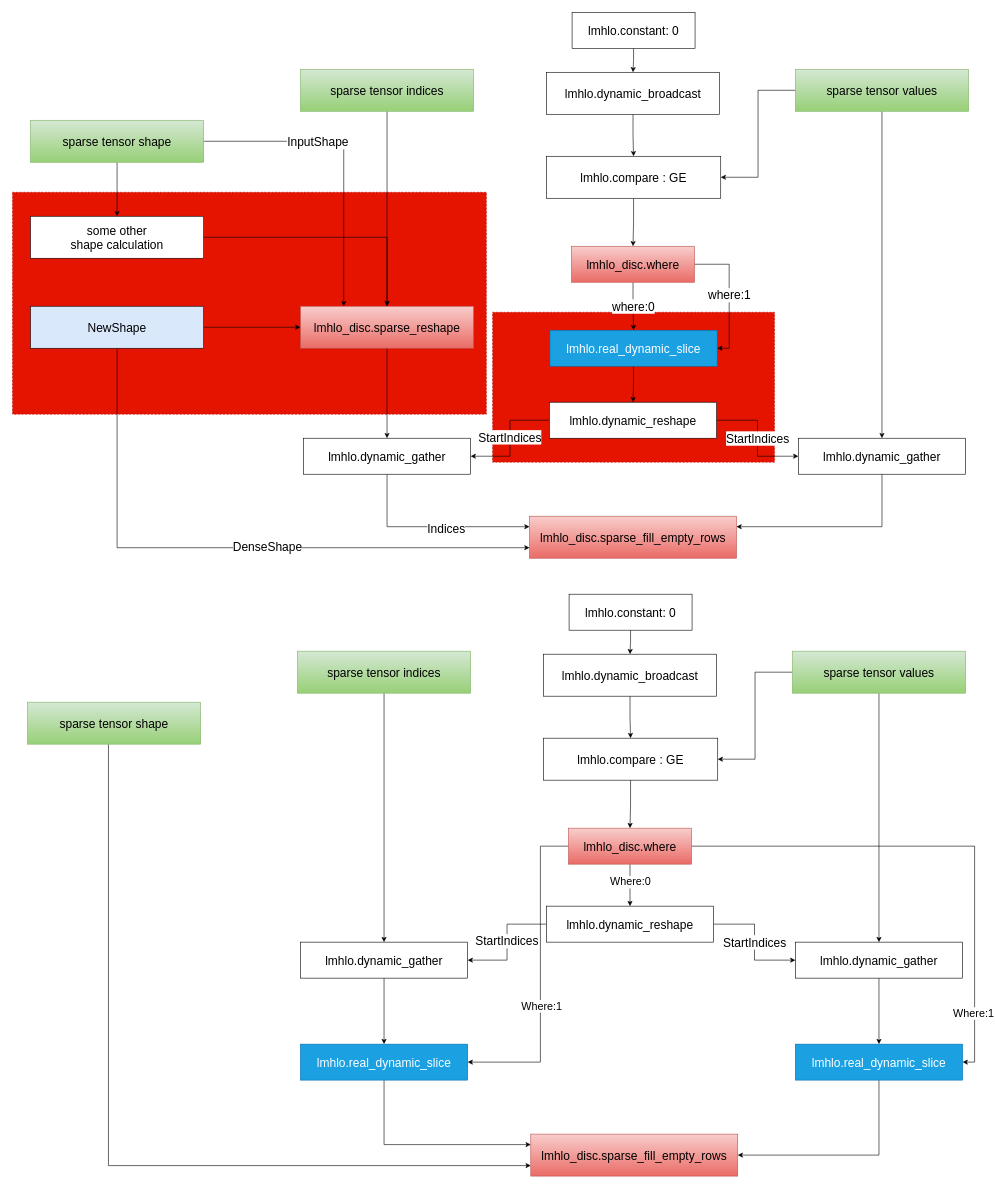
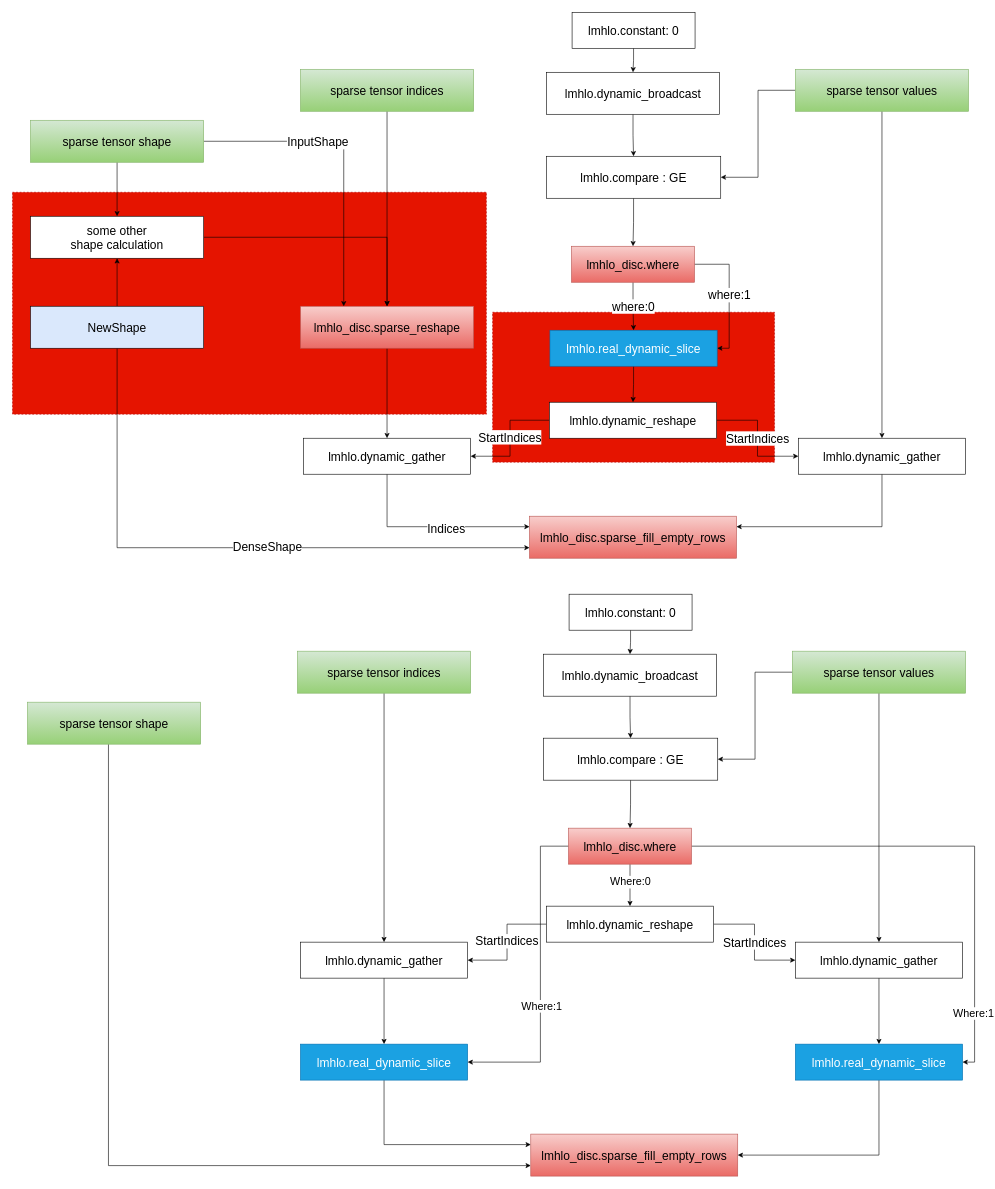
(294, 327) -> (117, 263)
